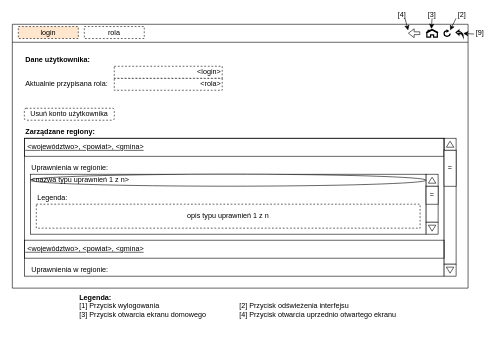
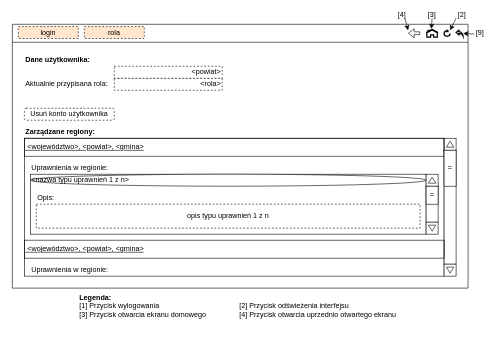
(114, 33) -> (114, 33)
(209, 72) -> (206, 72)
(53, 198) -> (46, 198)
